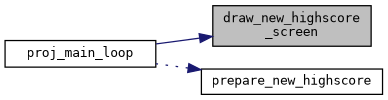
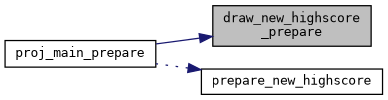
(292, 26) -> (292, 26)
(80, 54) -> (80, 54)
